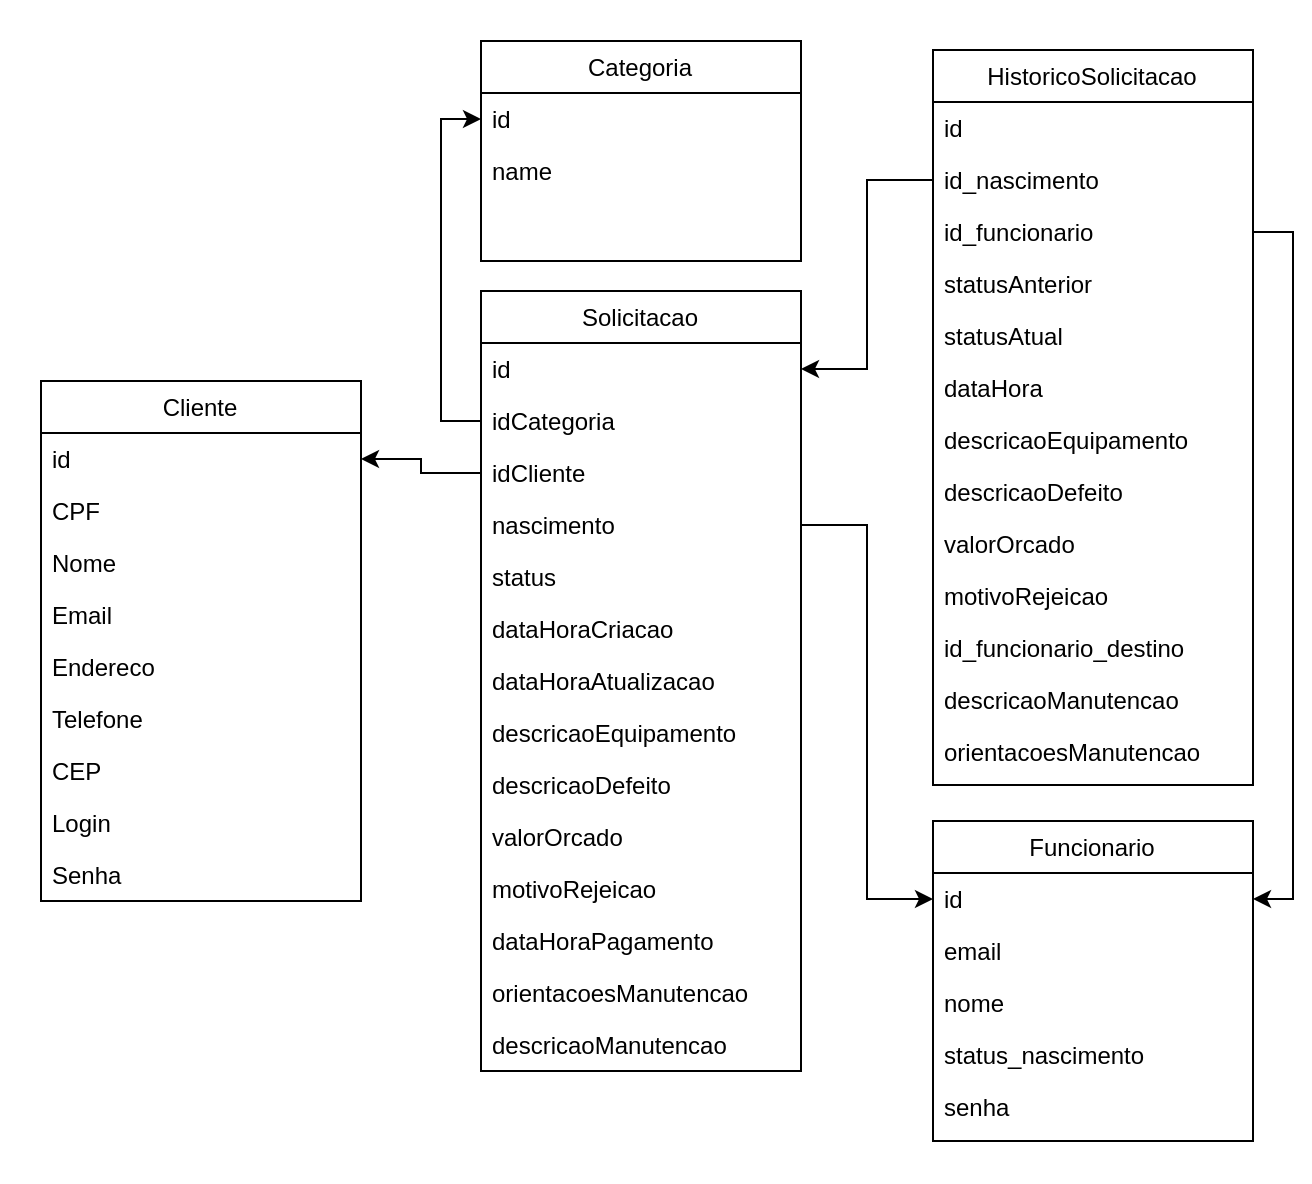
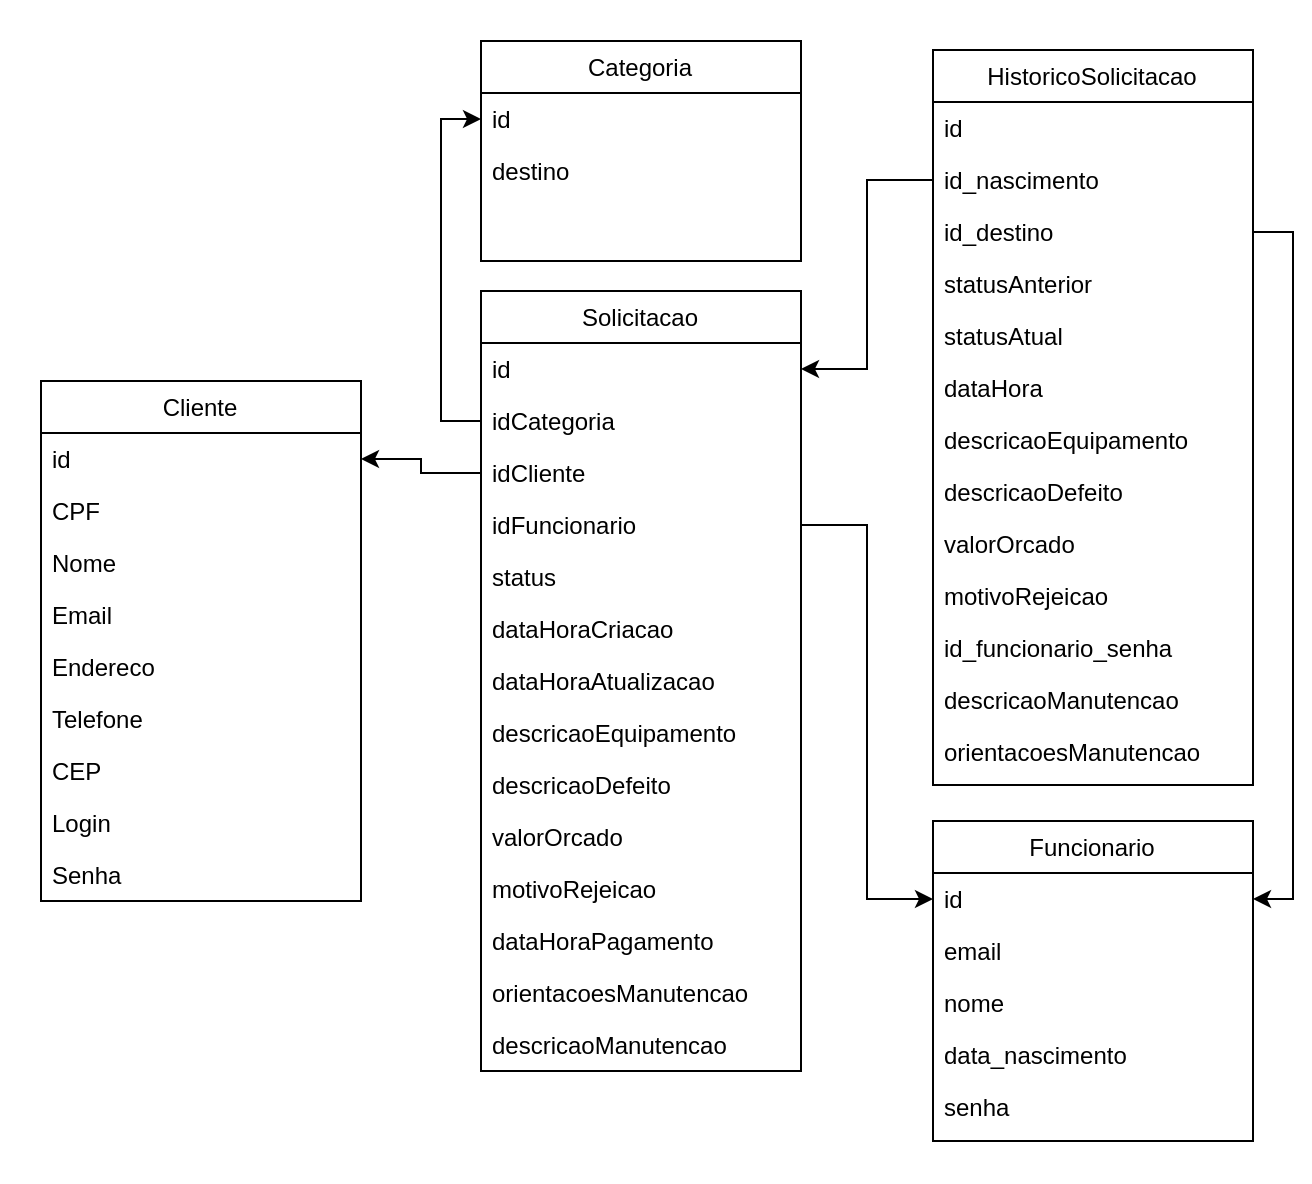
(519, 172) -> (536, 172)
(1029, 233) -> (1005, 233)
(556, 526) -> (570, 526)
(1079, 649) -> (1069, 649)
(1055, 1056) -> (1042, 1056)
